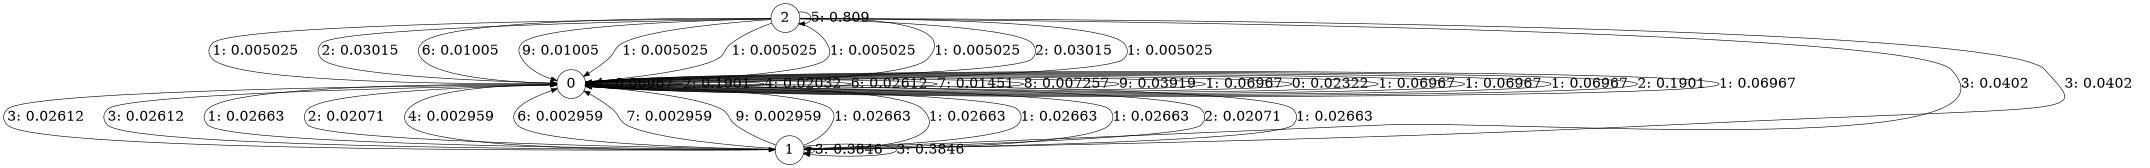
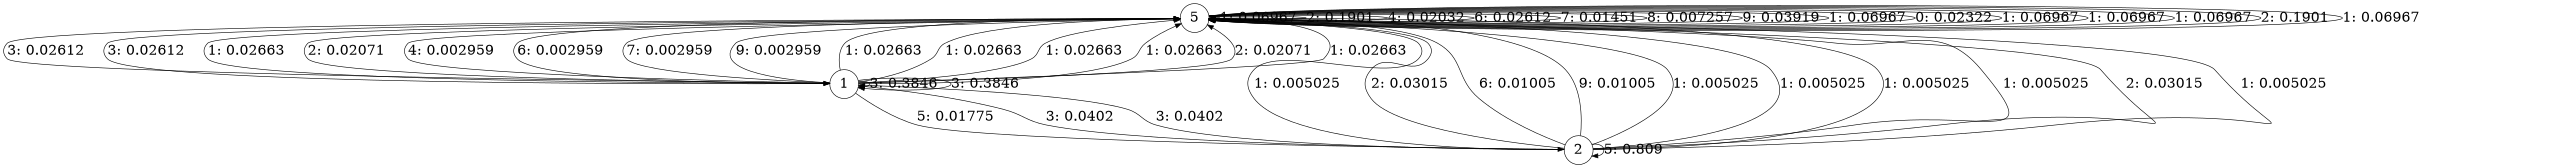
(571, 84) -> (1195, 18)
none -> (1167, 142)
